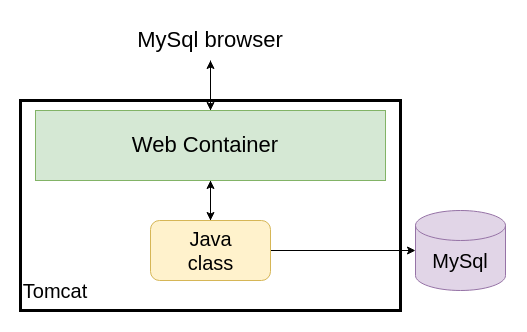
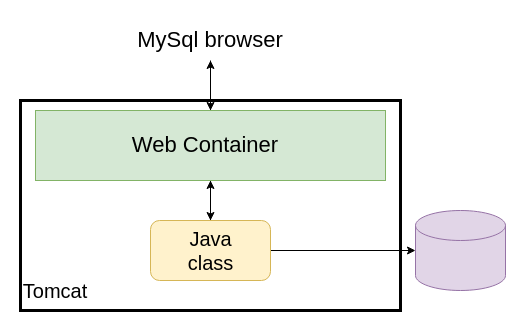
(461, 261) -> none
